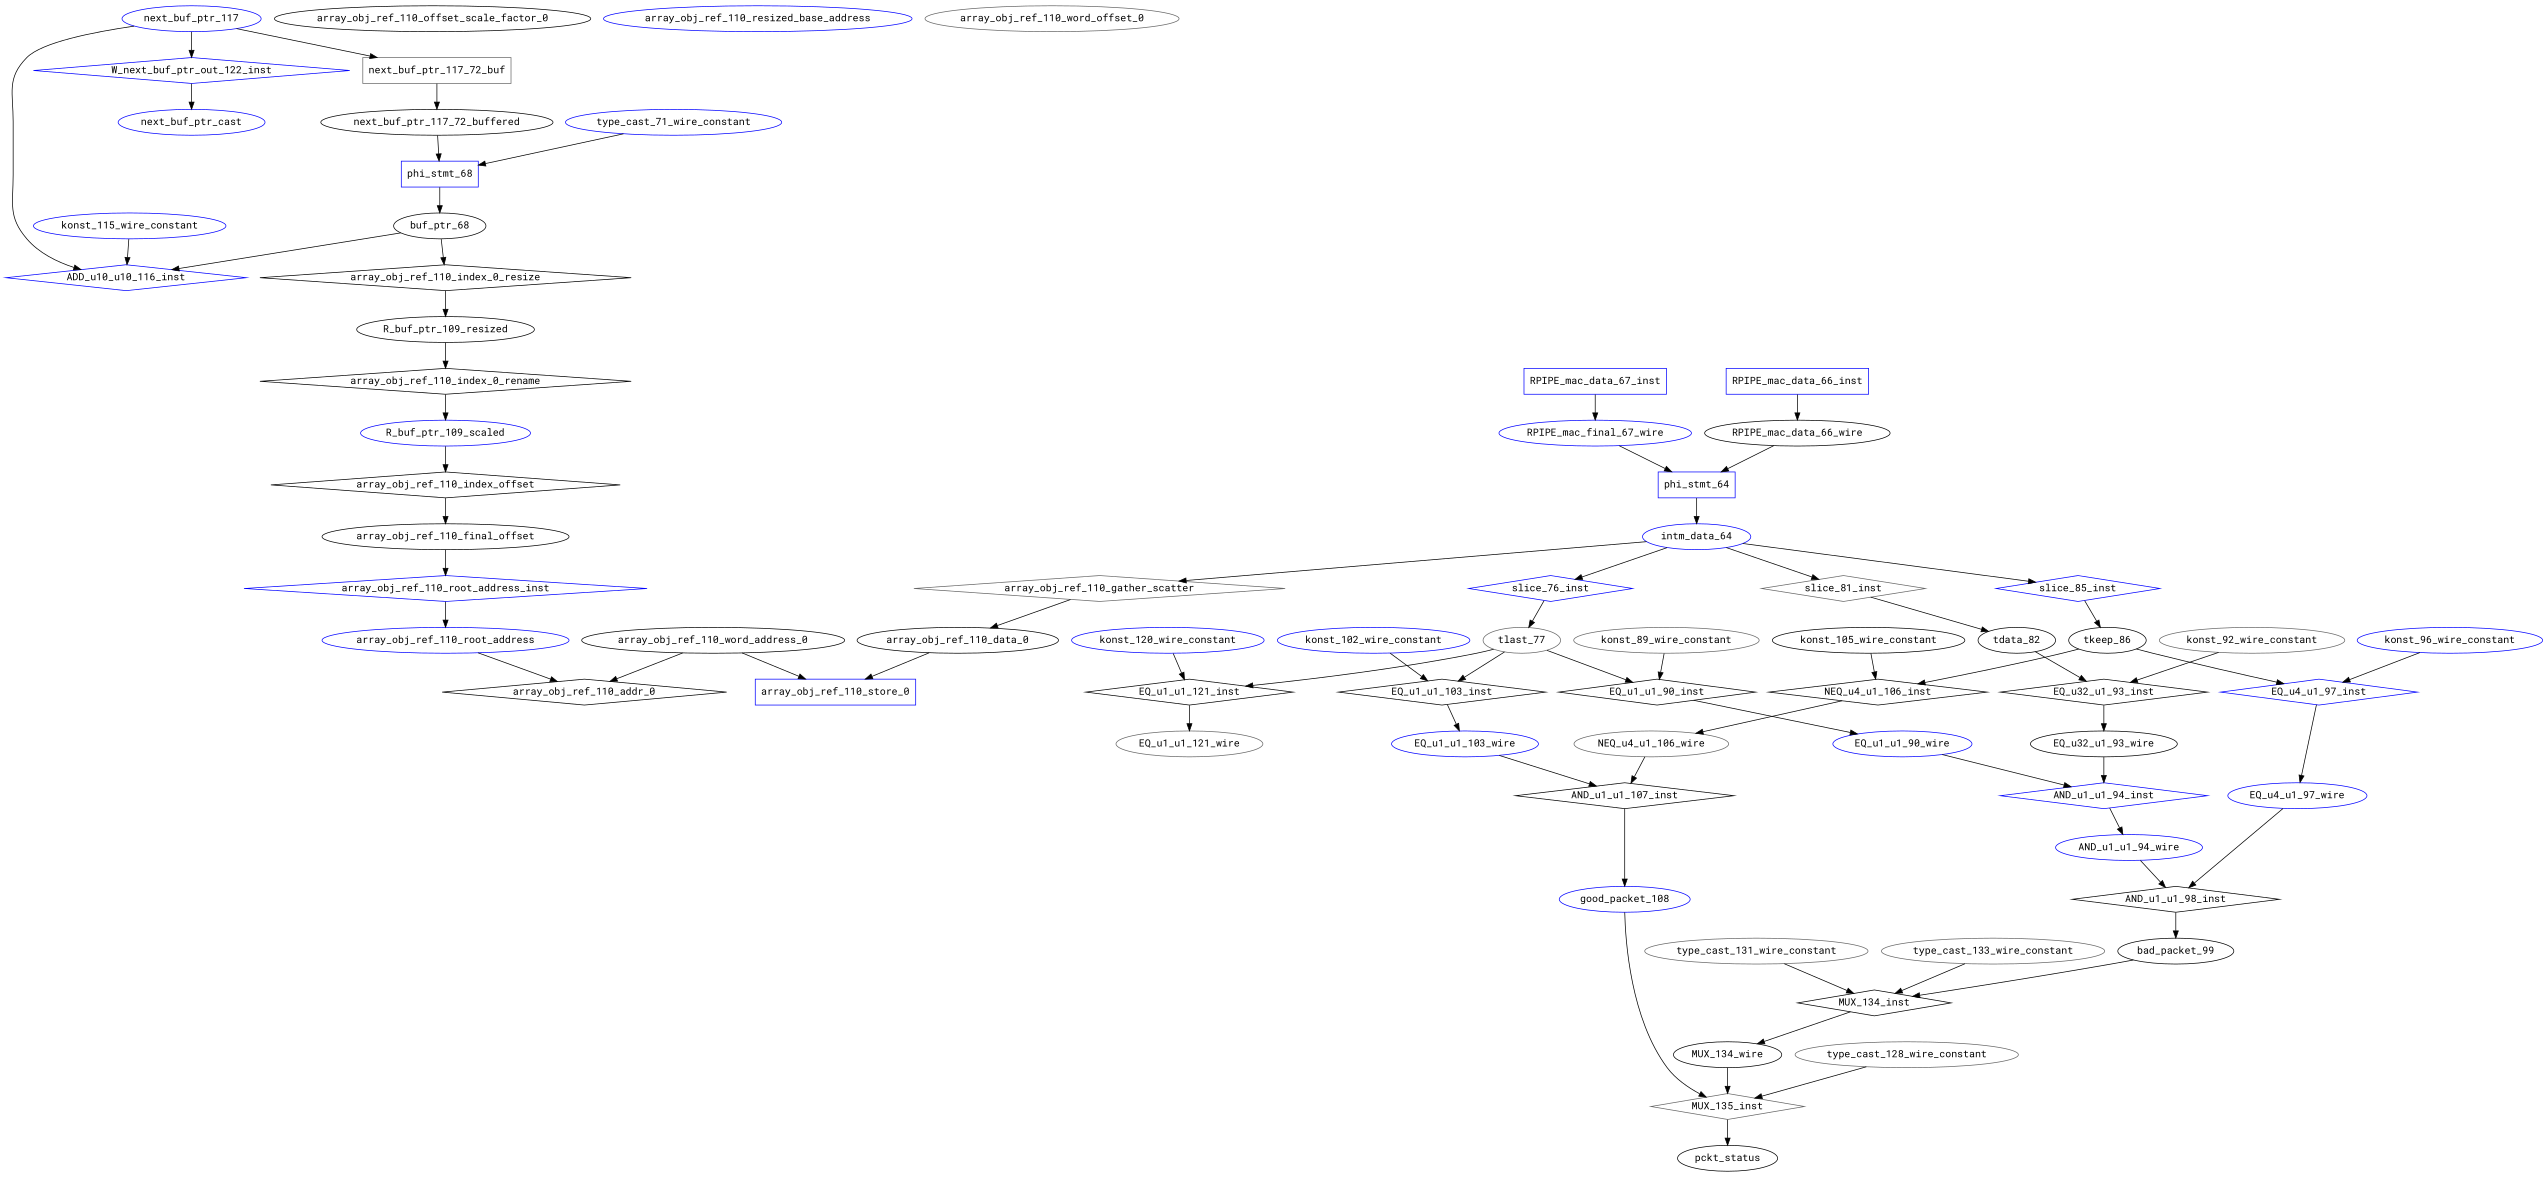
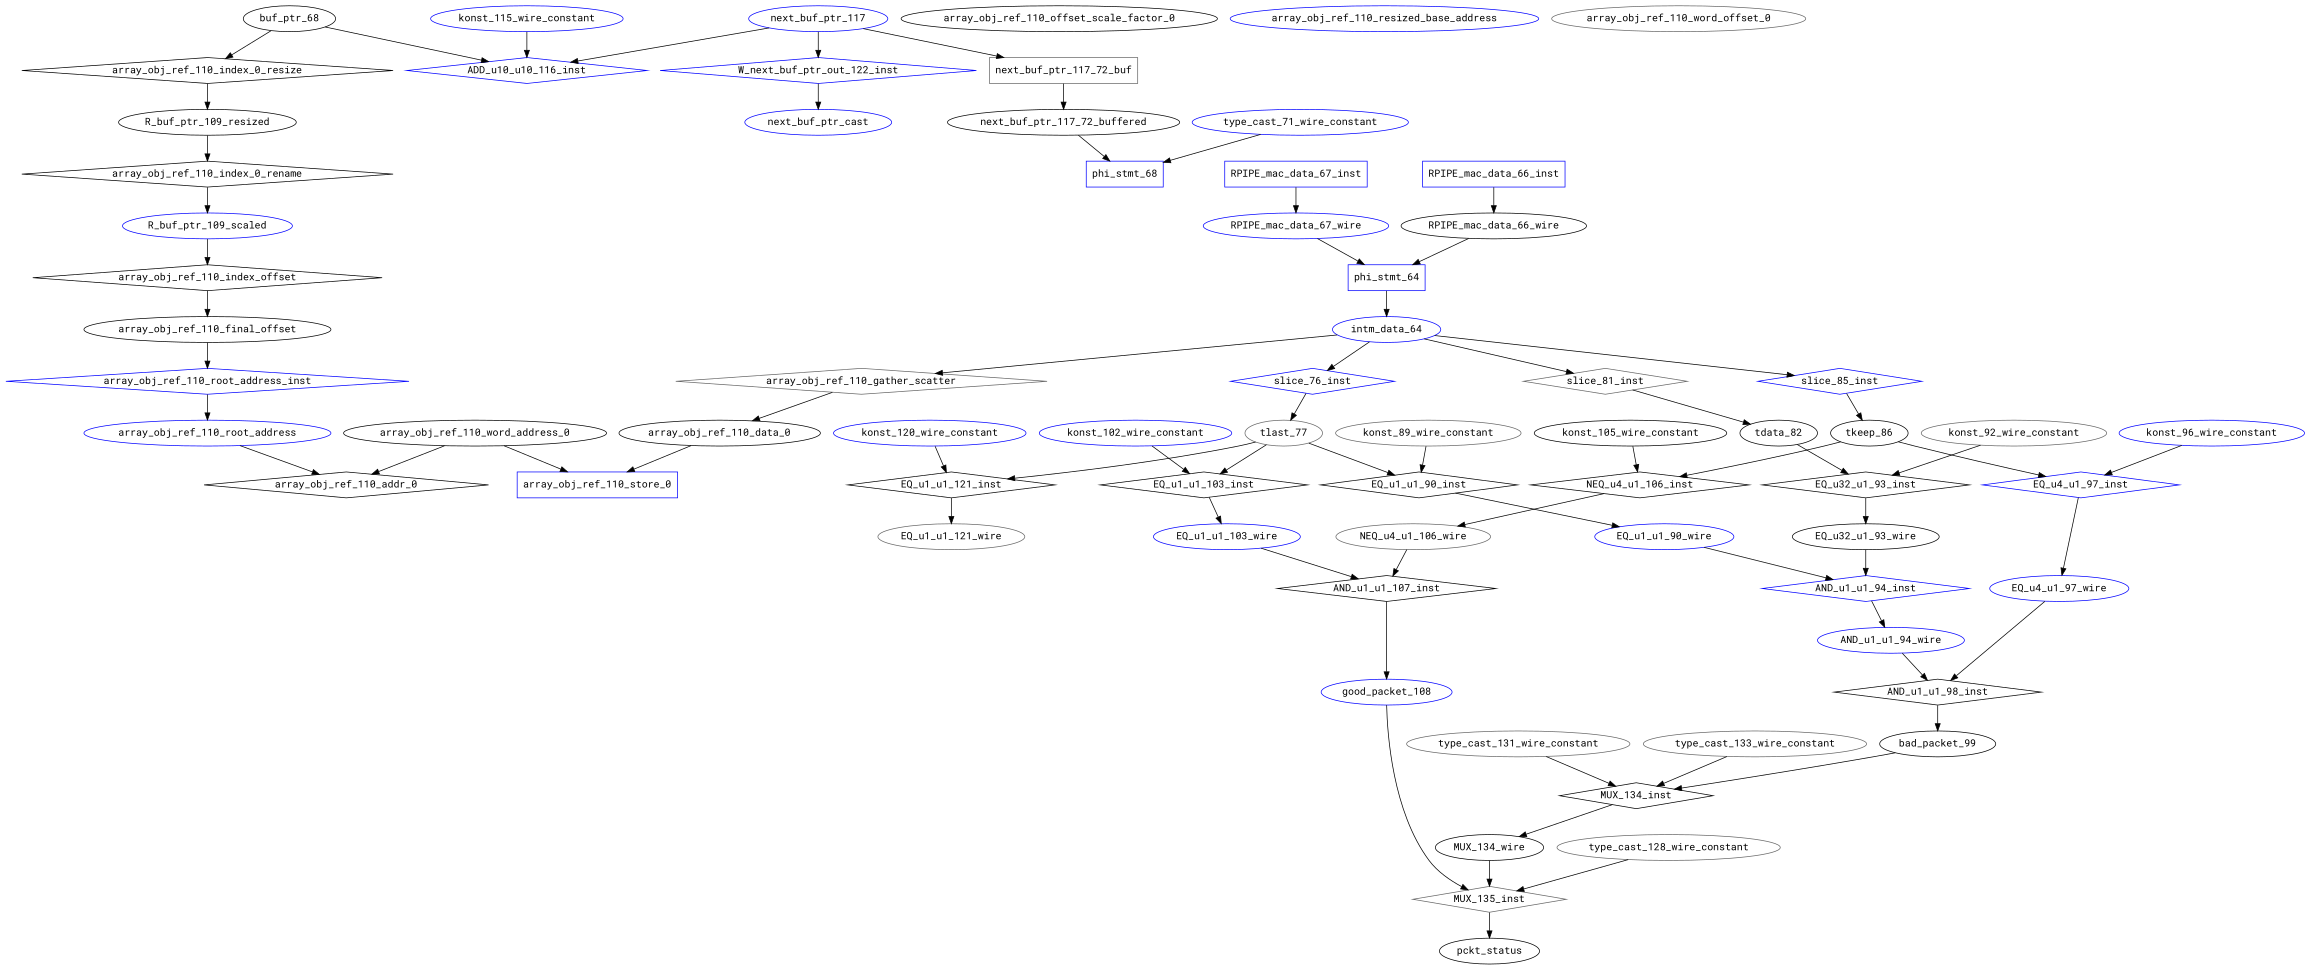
(440, 196) -> none
(1595, 433) -> (1296, 226)
